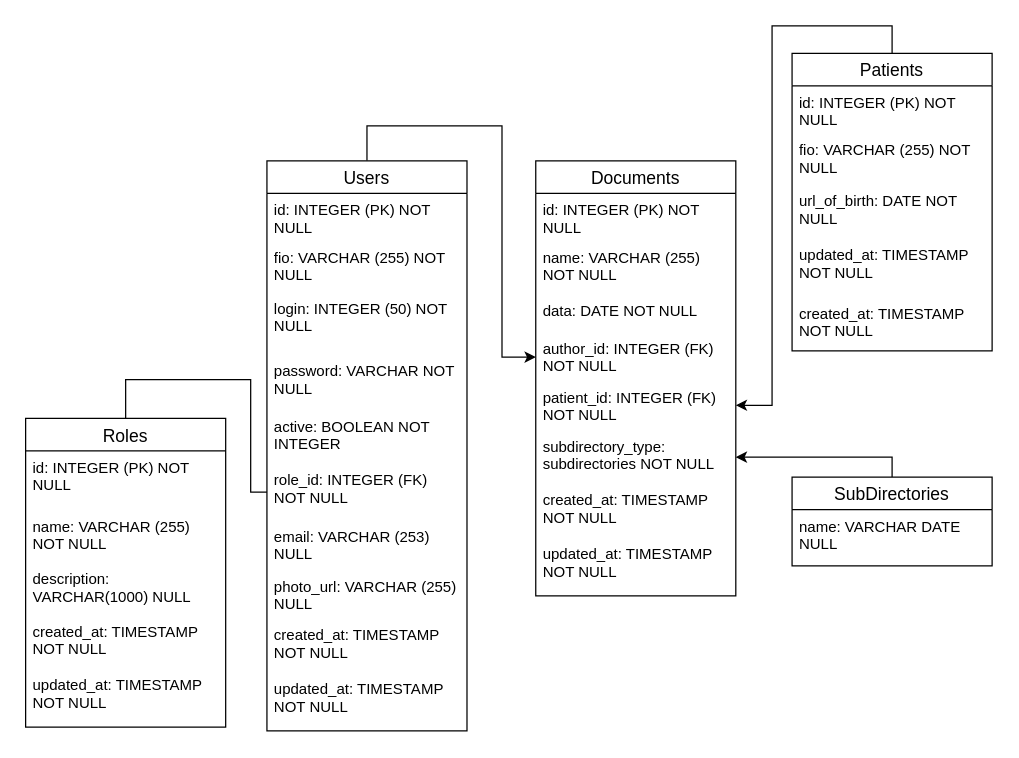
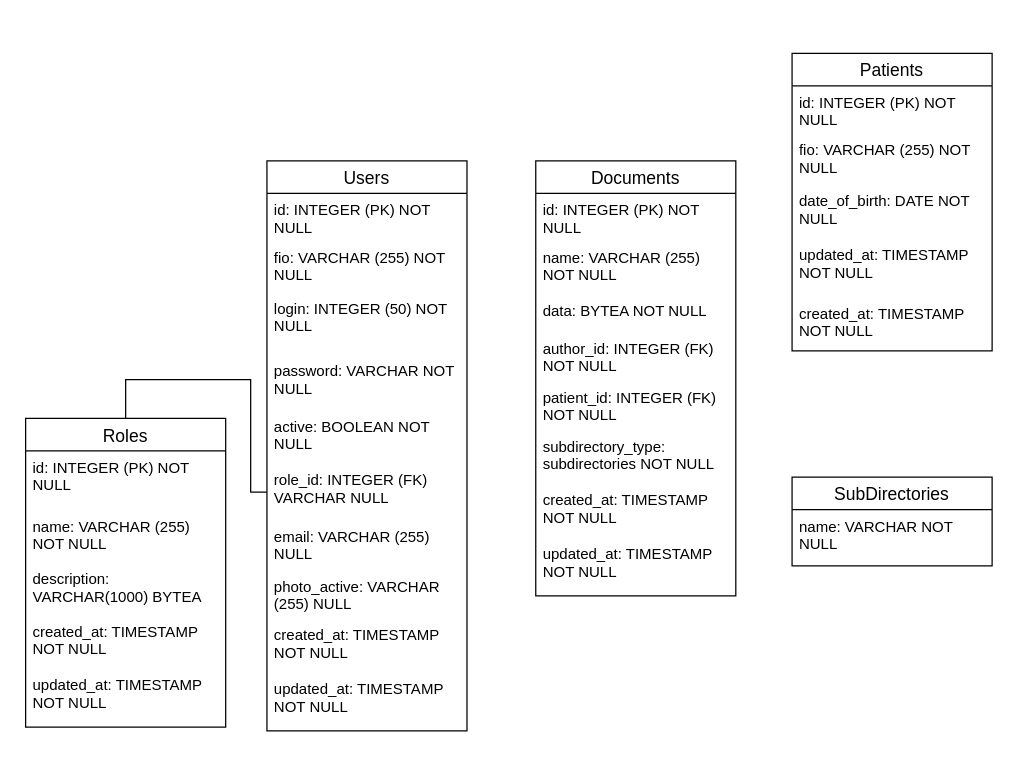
(772, 156) -> none
(502, 169) -> none
(893, 211) -> (893, 211)
(615, 312) -> (619, 312)
(368, 436) -> (365, 427)
(828, 457) -> none
(368, 490) -> (368, 490)
(888, 527) -> (884, 527)
(368, 537) -> (368, 537)
(127, 589) -> (127, 589)
(368, 596) -> (368, 596)
